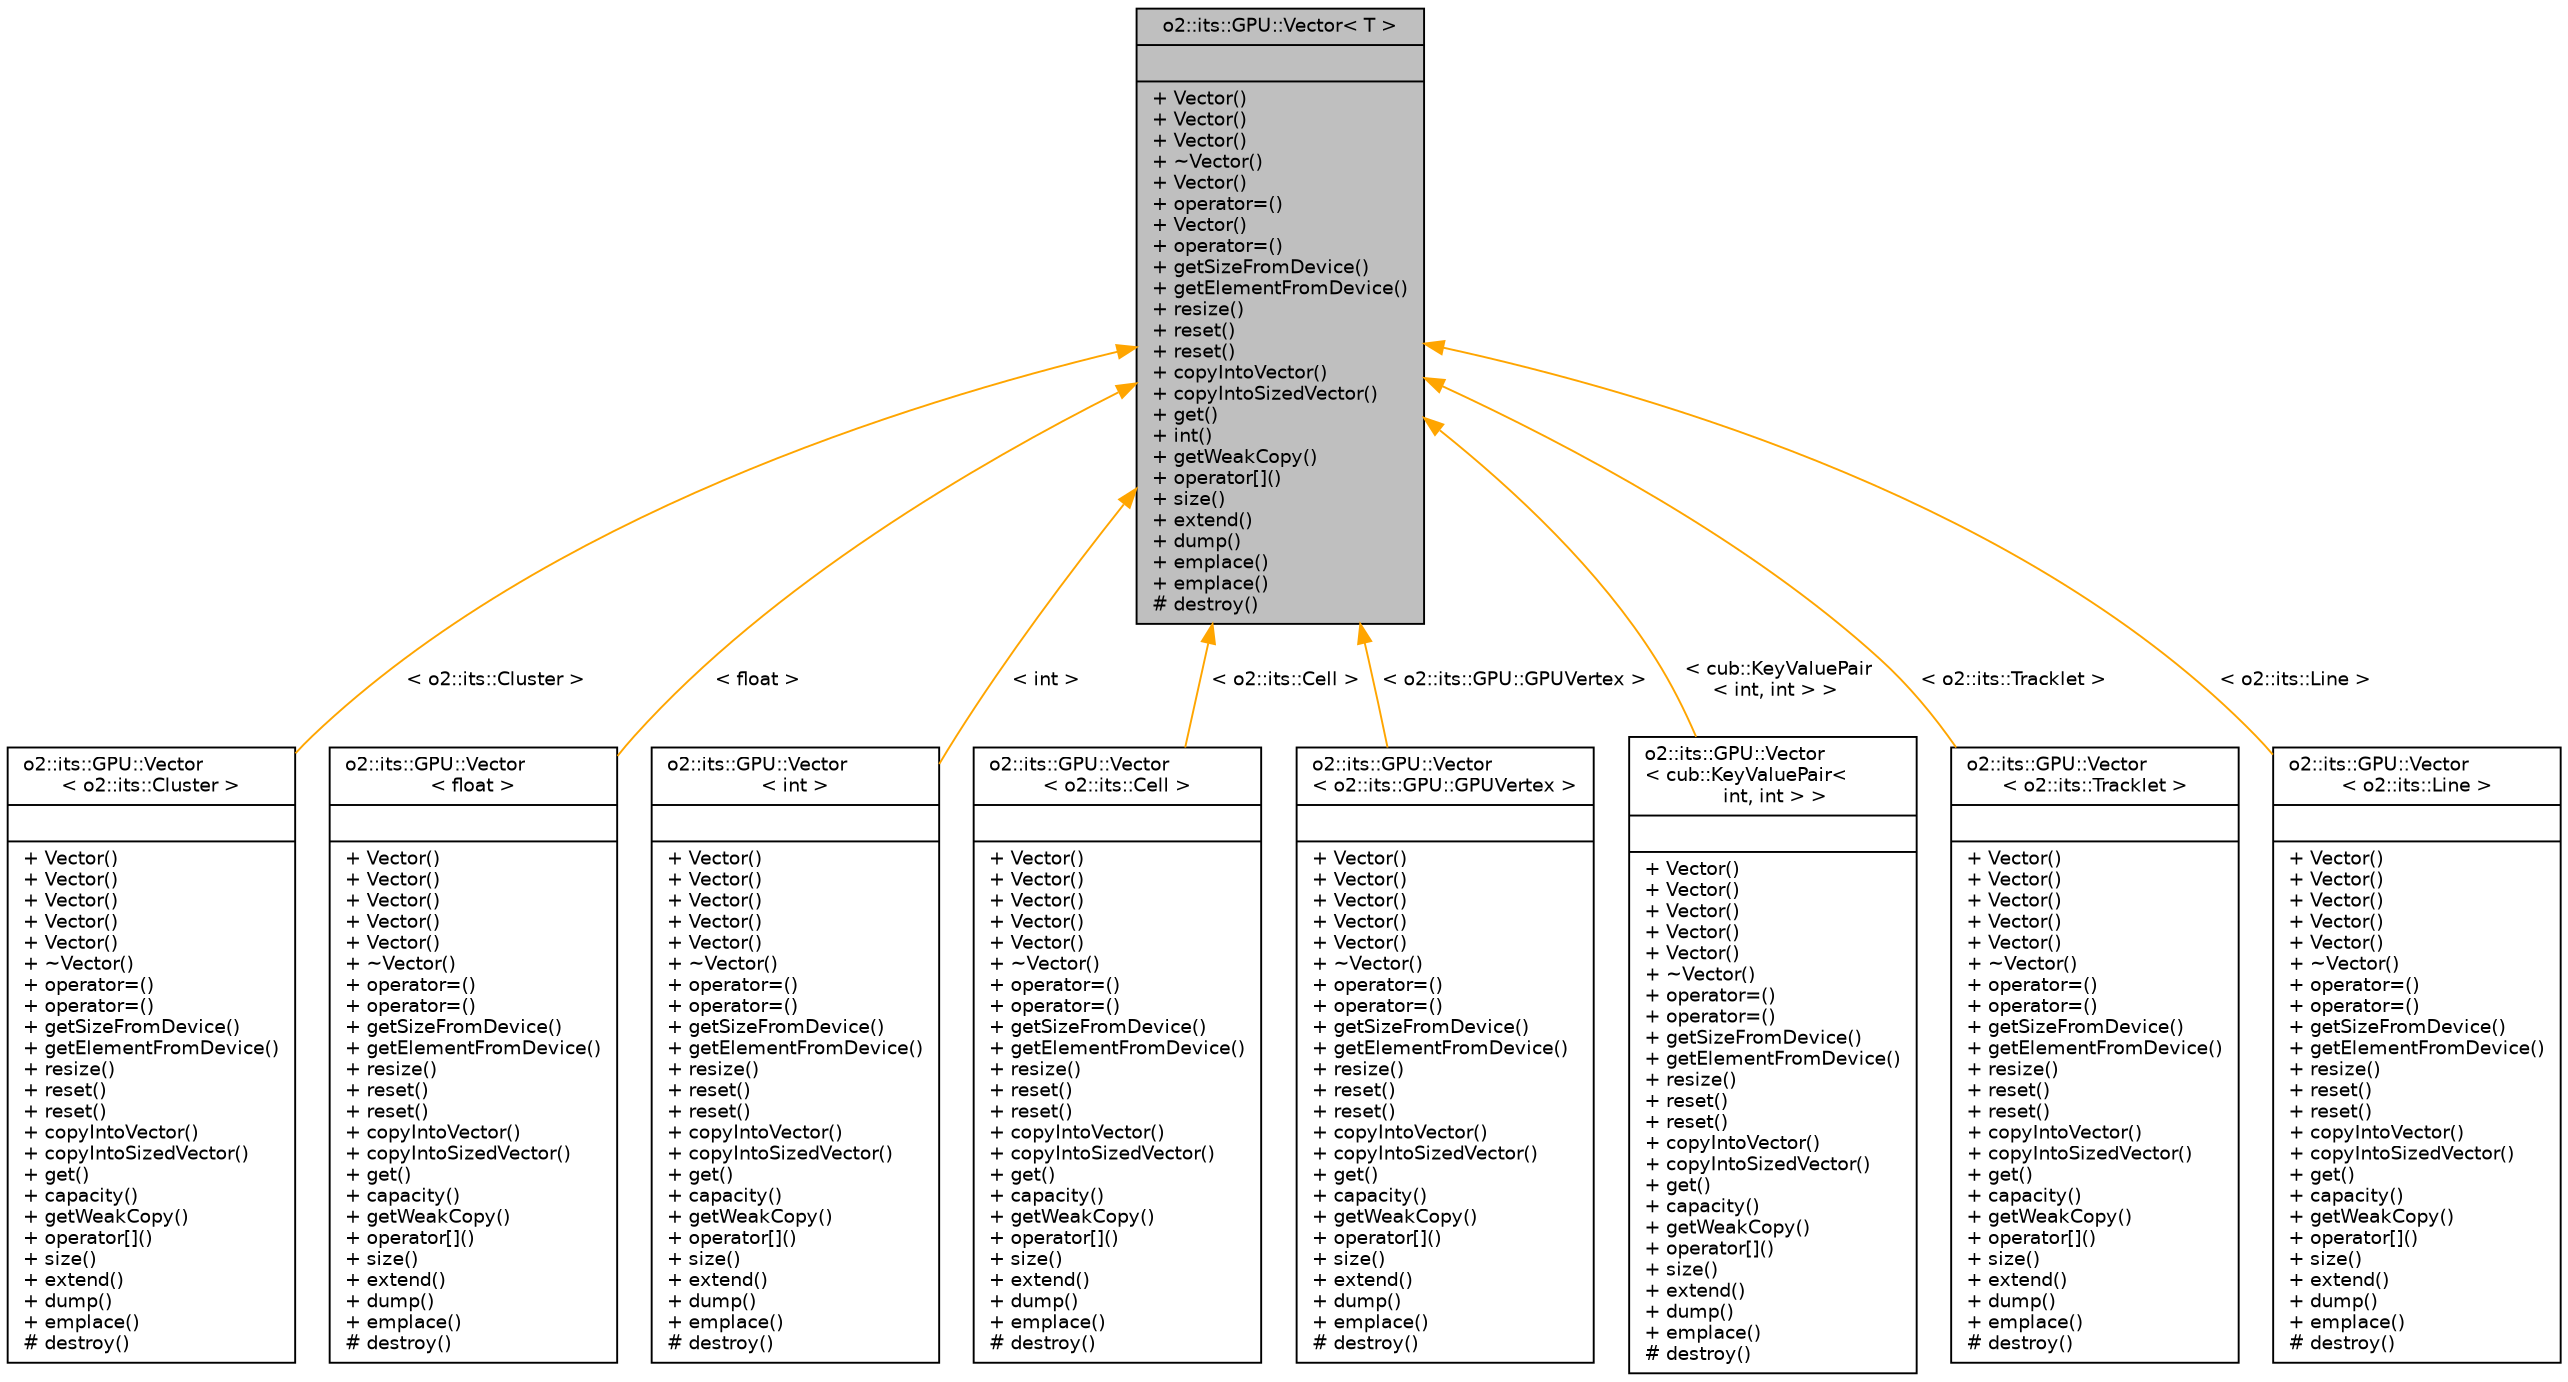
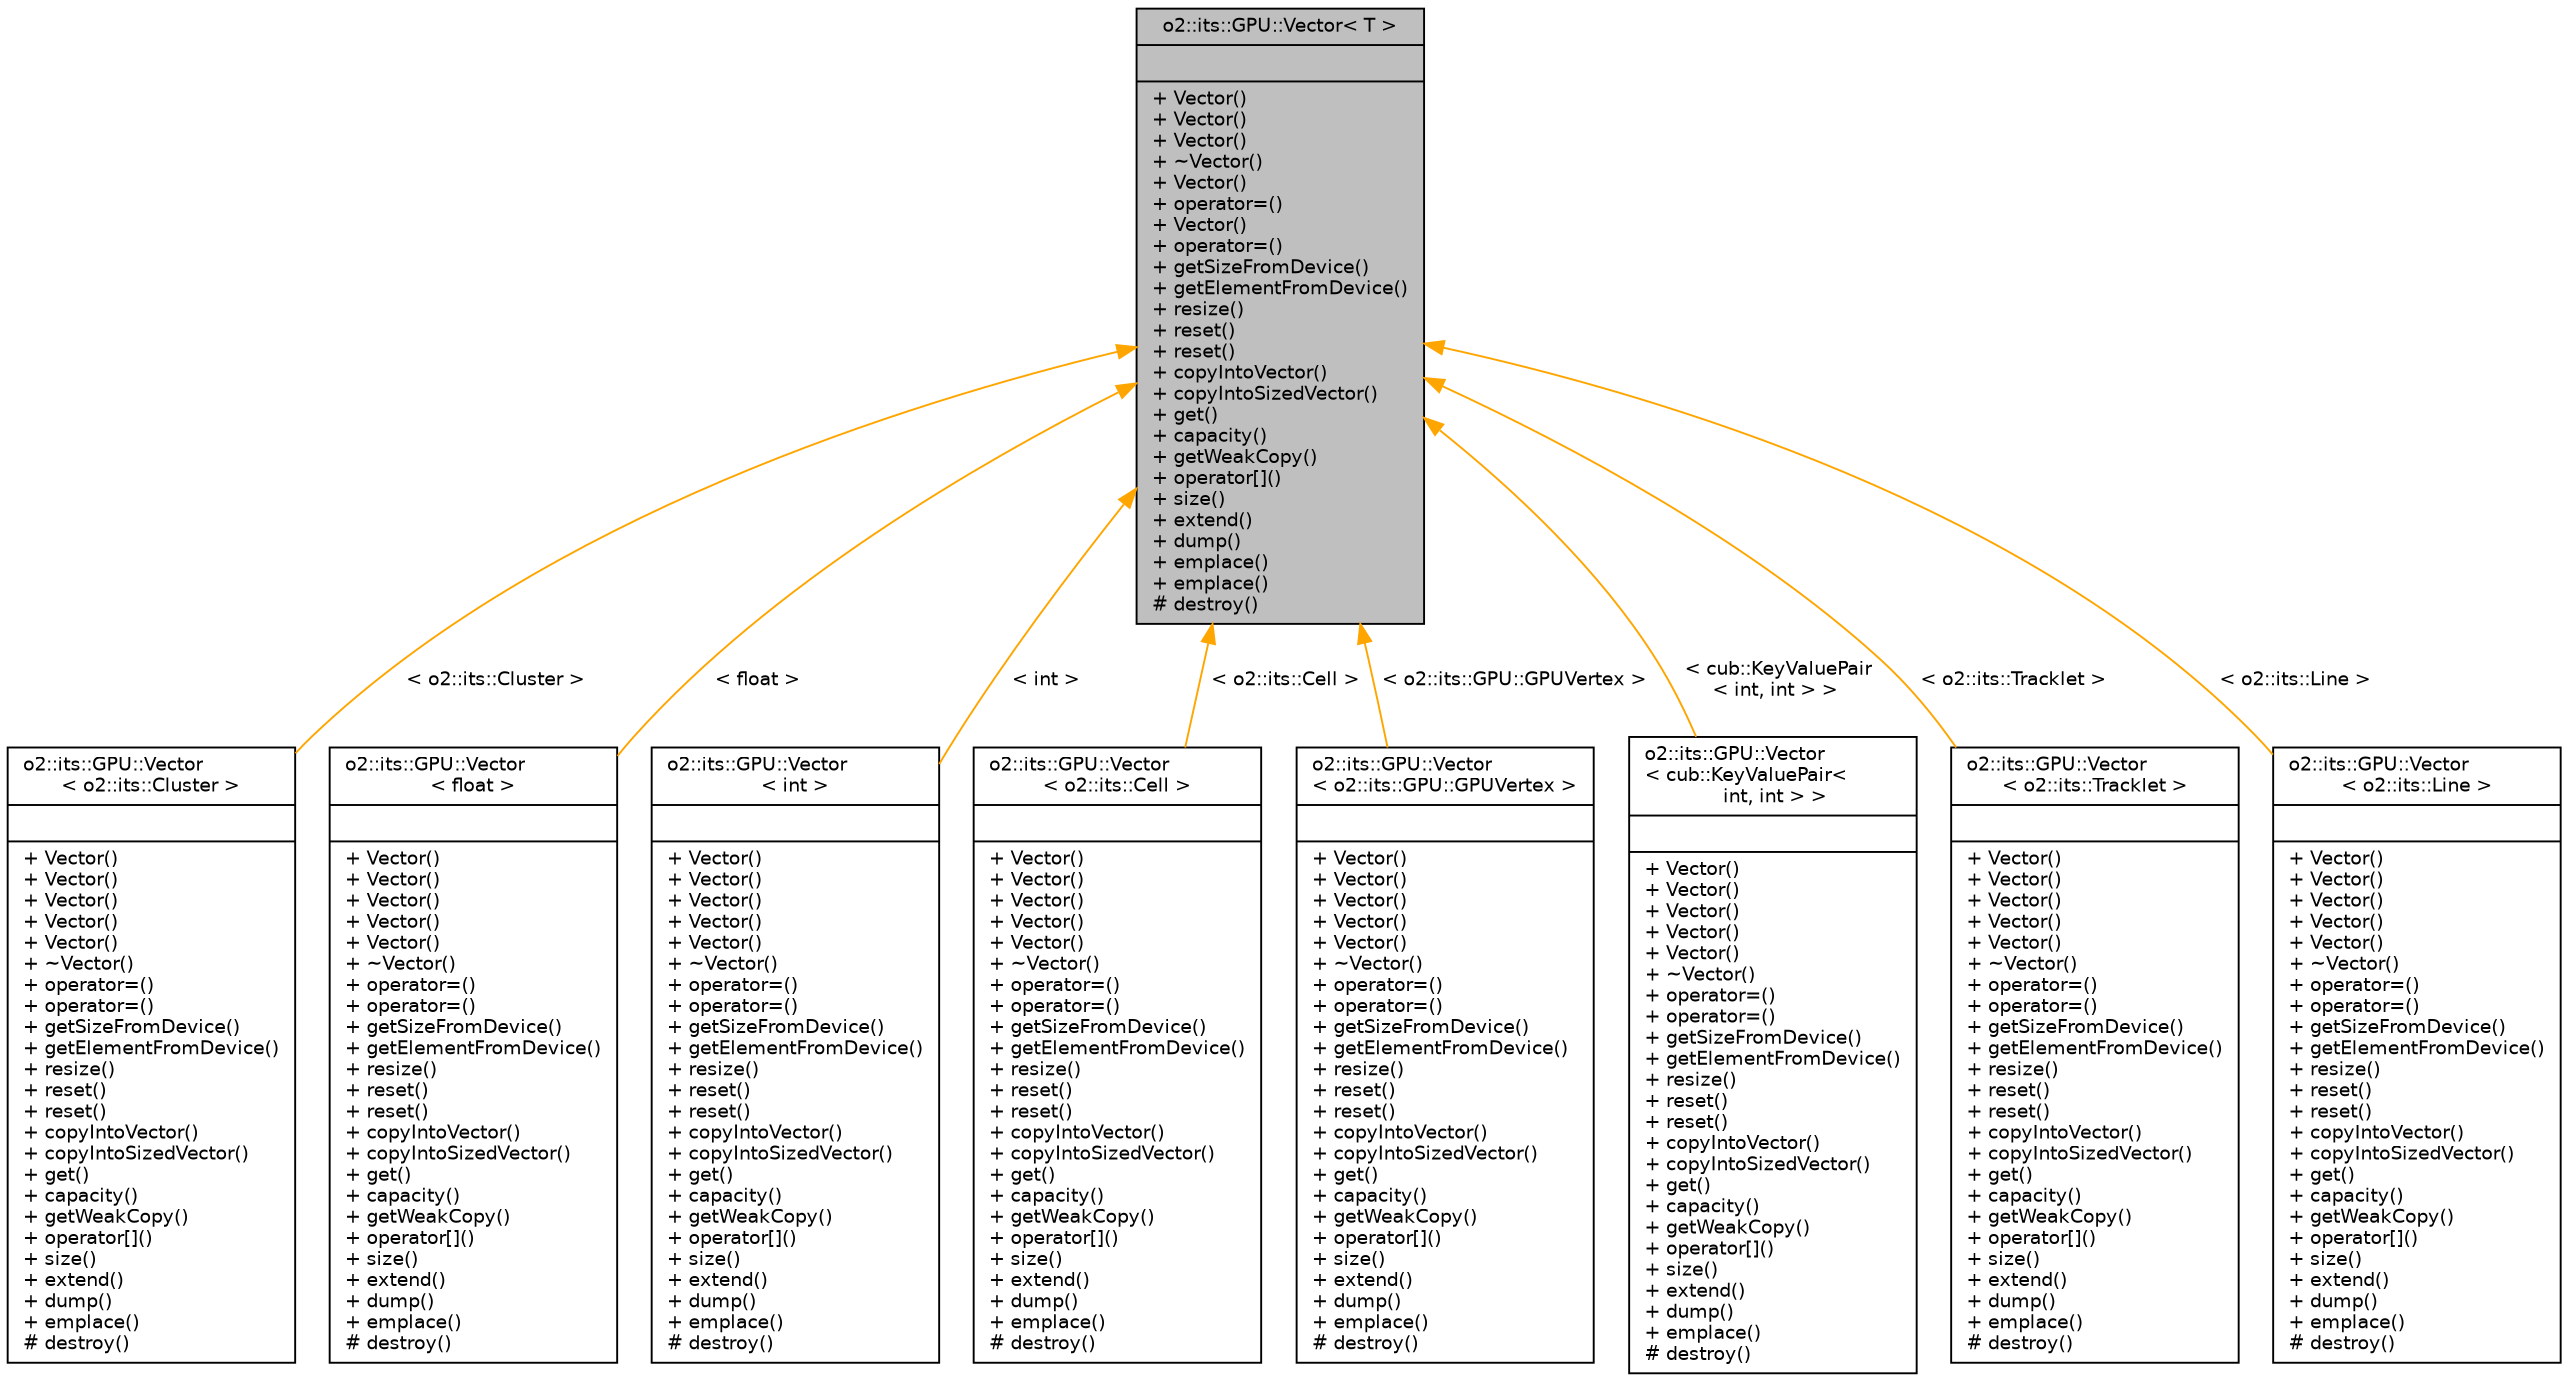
(1183, 436) -> (1210, 436)
